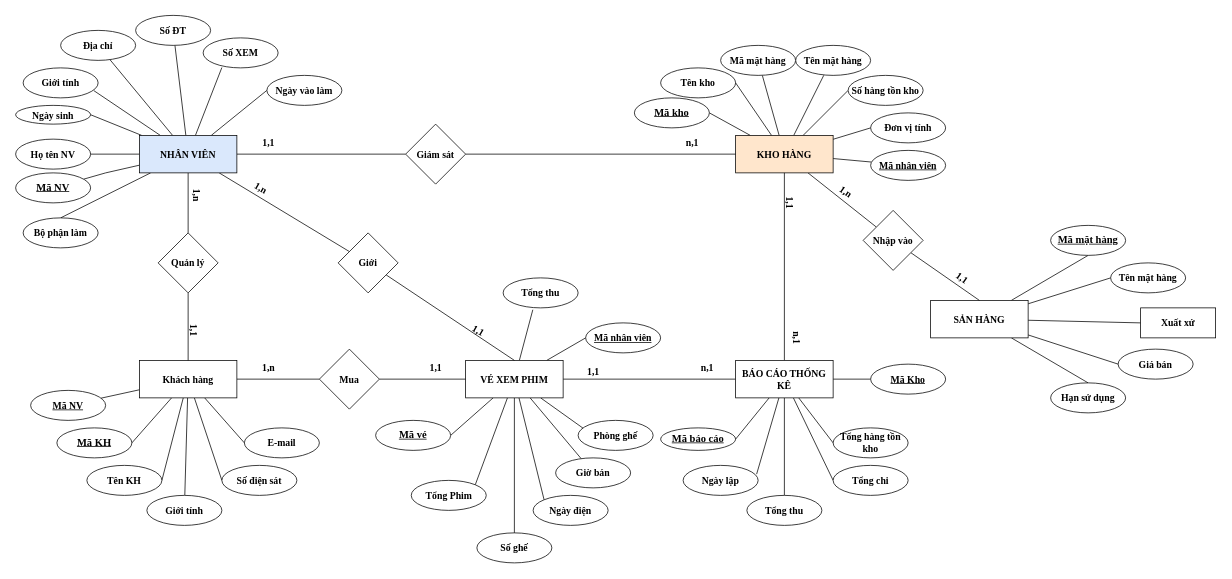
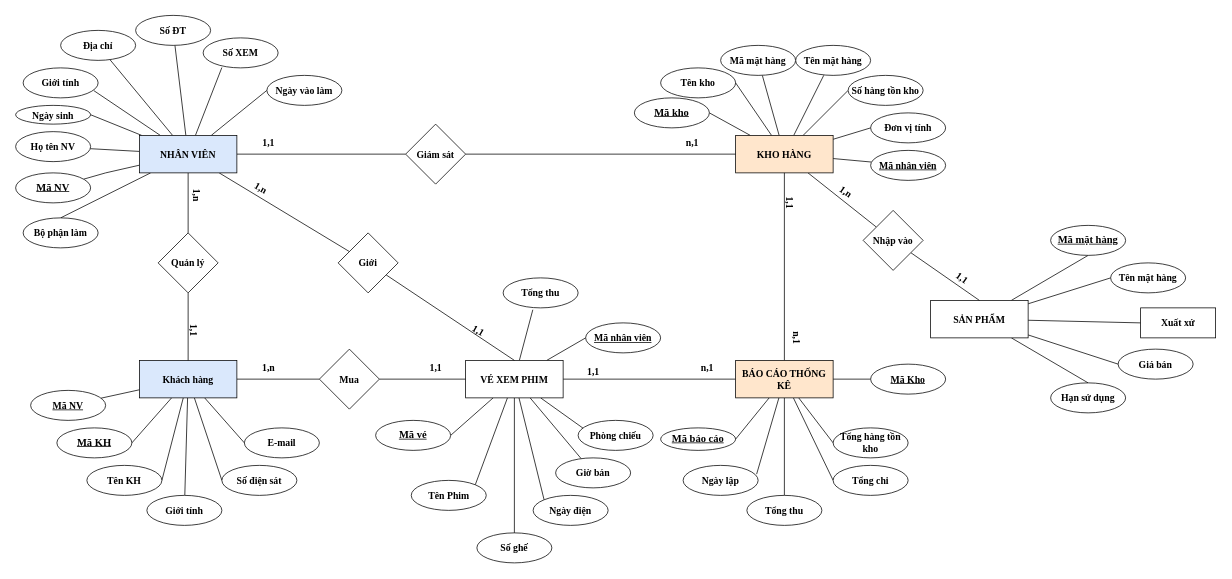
(53, 154) -> (53, 147)
(979, 319) -> (979, 319)
(188, 379) -> (188, 379)
(784, 379) -> (784, 379)
(615, 435) -> (615, 435)
(449, 495) -> (449, 495)
